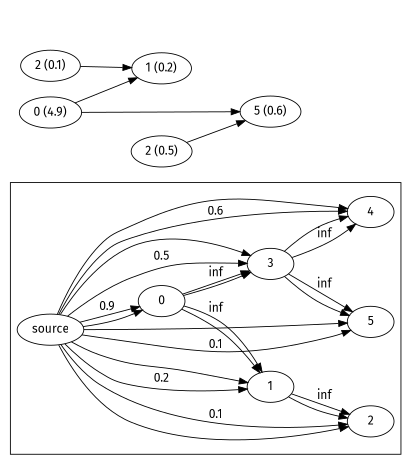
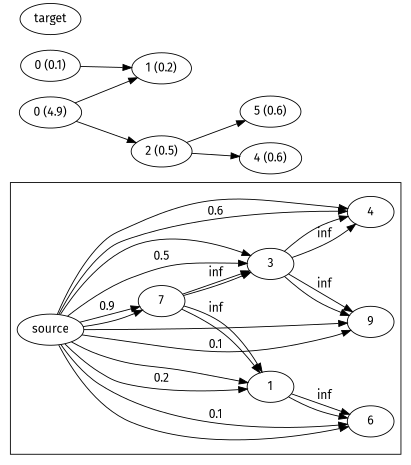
none -> (50, 19)
(50, 66) -> (50, 66)
(156, 112) -> (102, 130)
none -> (271, 158)
(162, 301) -> (162, 301)
(371, 322) -> (371, 322)
(371, 421) -> (371, 421)
